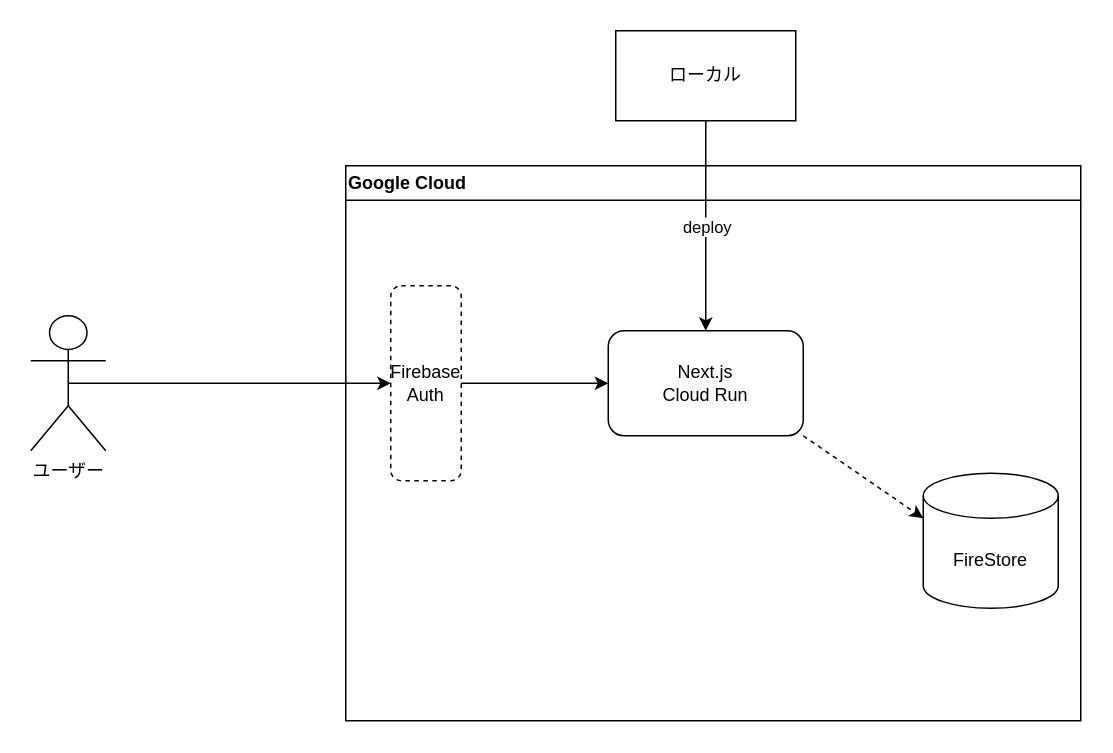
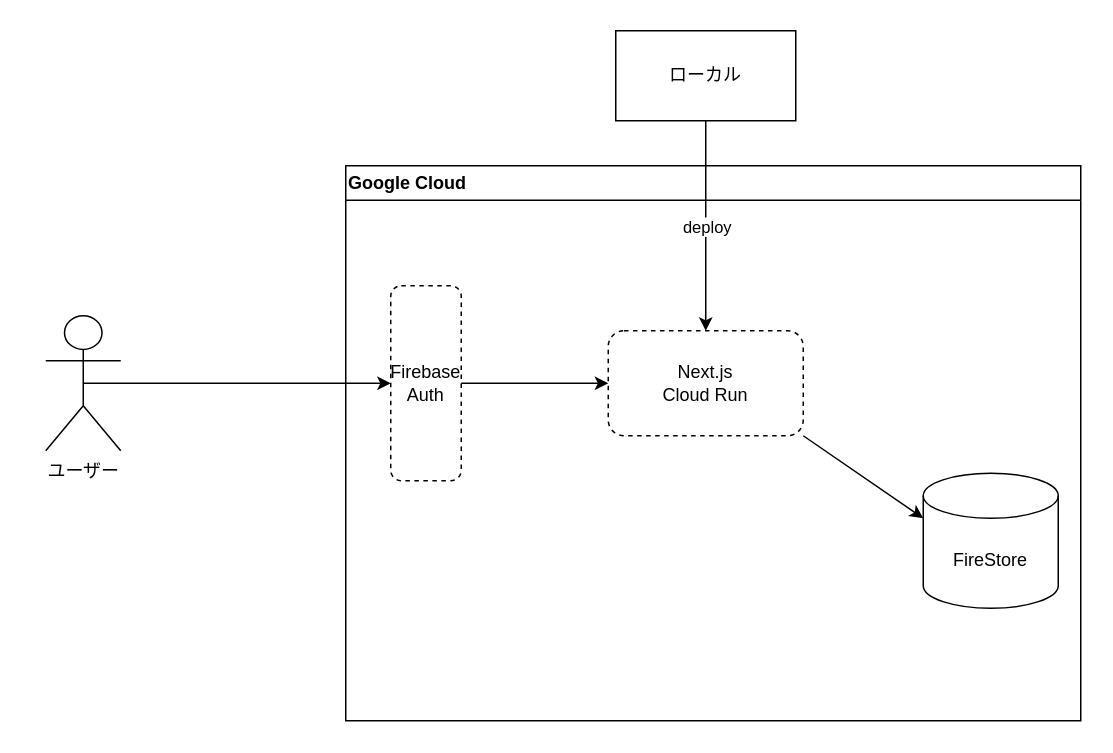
(68, 383) -> (83, 383)
(706, 383) -> (706, 383)
(860, 475) -> (860, 475)
